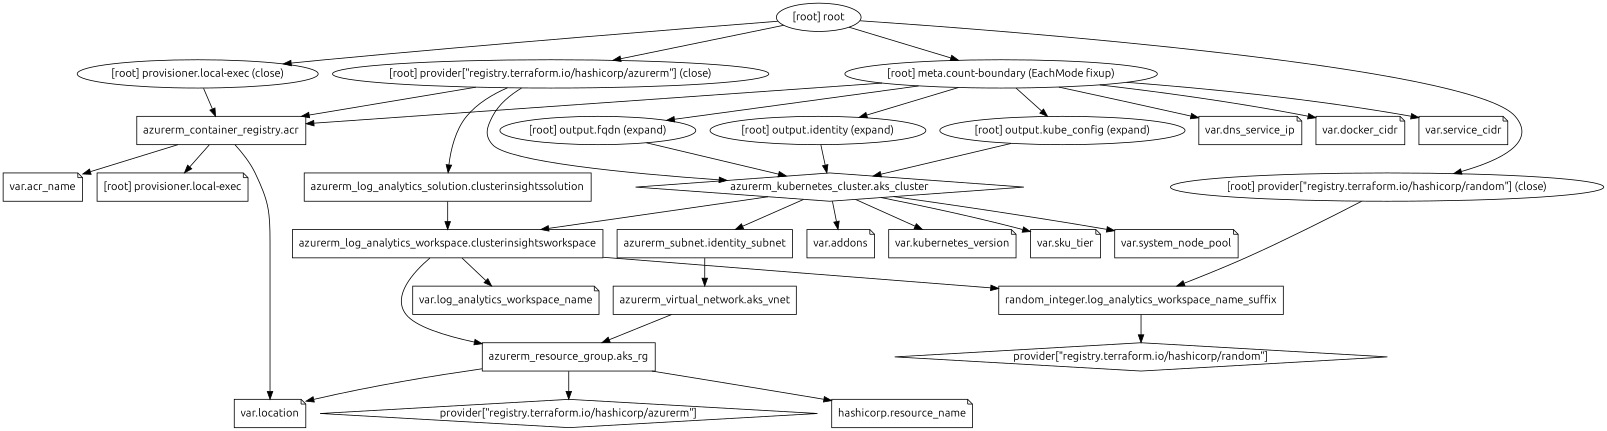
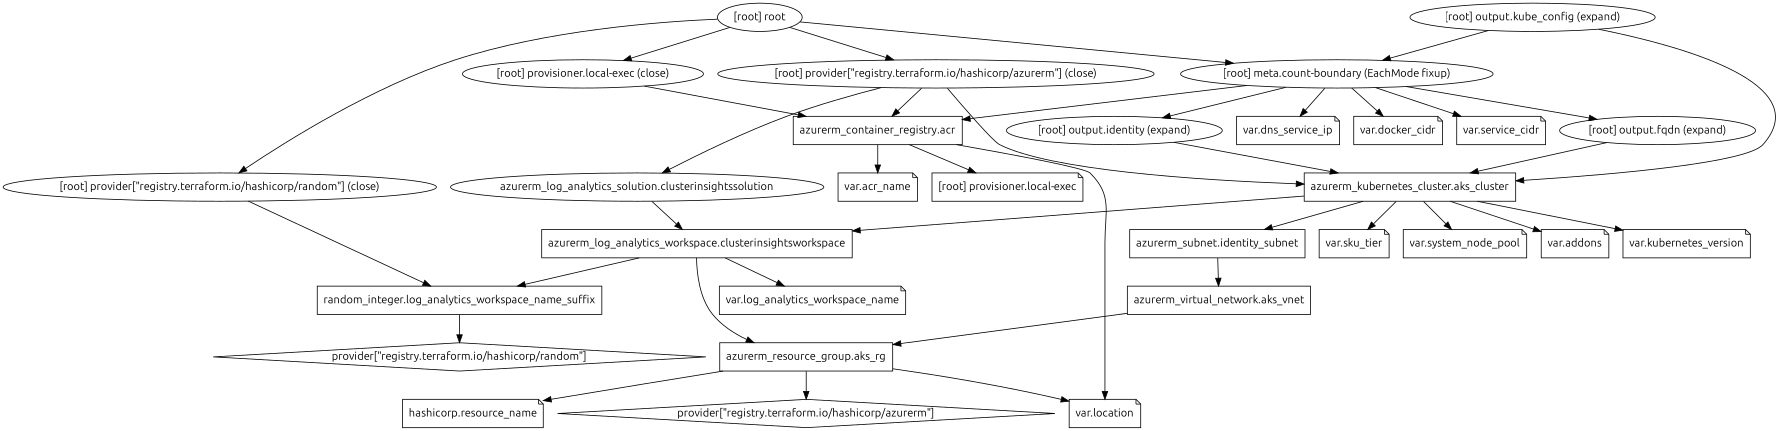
(1029, 100) -> (1439, 44)
(448, 187) -> (637, 187)
(830, 187) -> (1410, 187)
